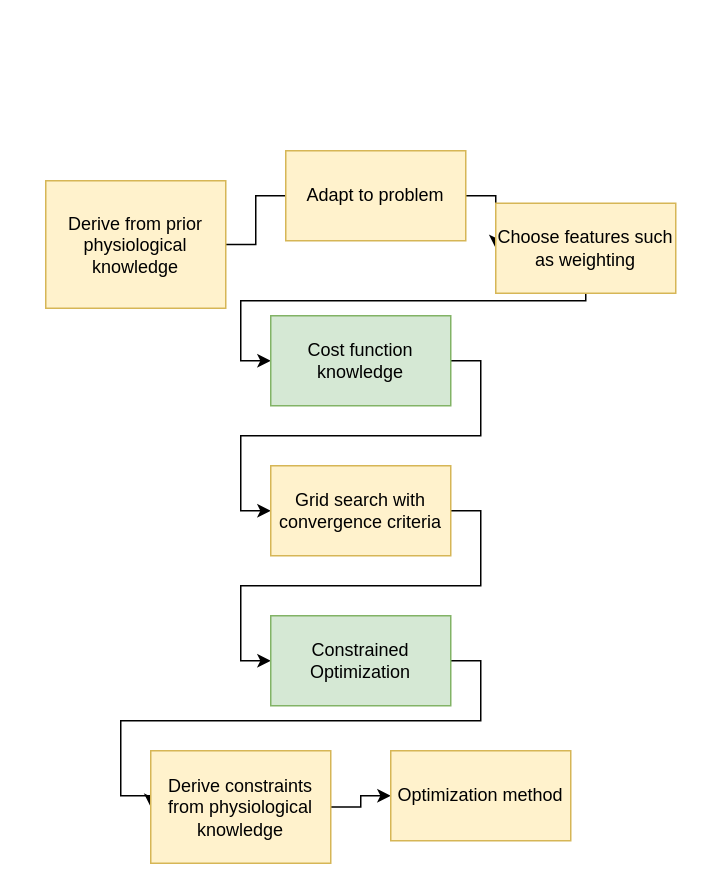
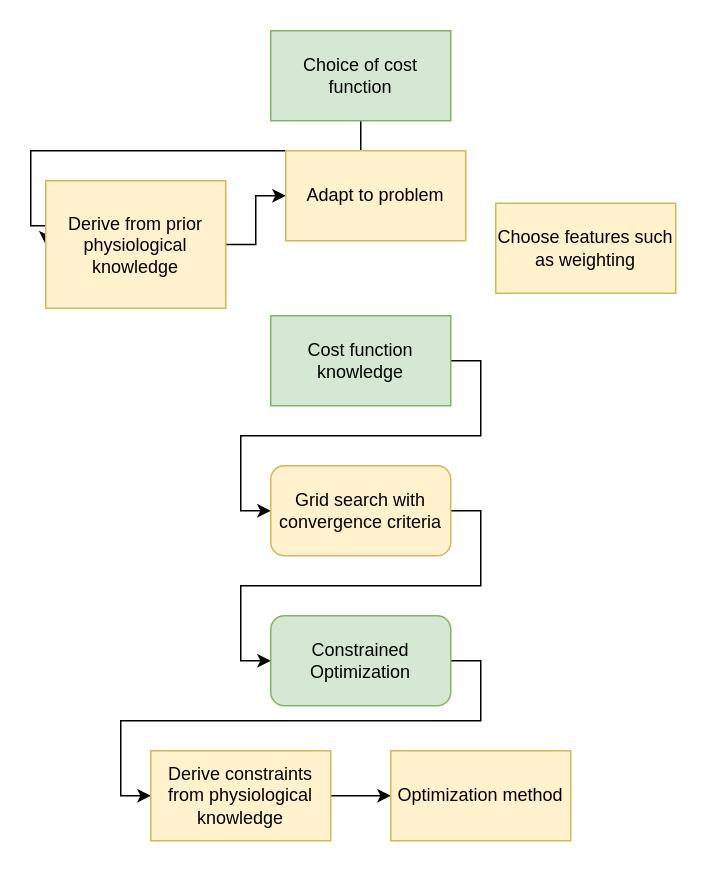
none -> (361, 76)
none -> (109, 151)
(278, 196) -> (274, 196)
(484, 196) -> none
(377, 301) -> none
(361, 511) -> (361, 511)
(361, 661) -> (361, 661)
(241, 807) -> (241, 796)
